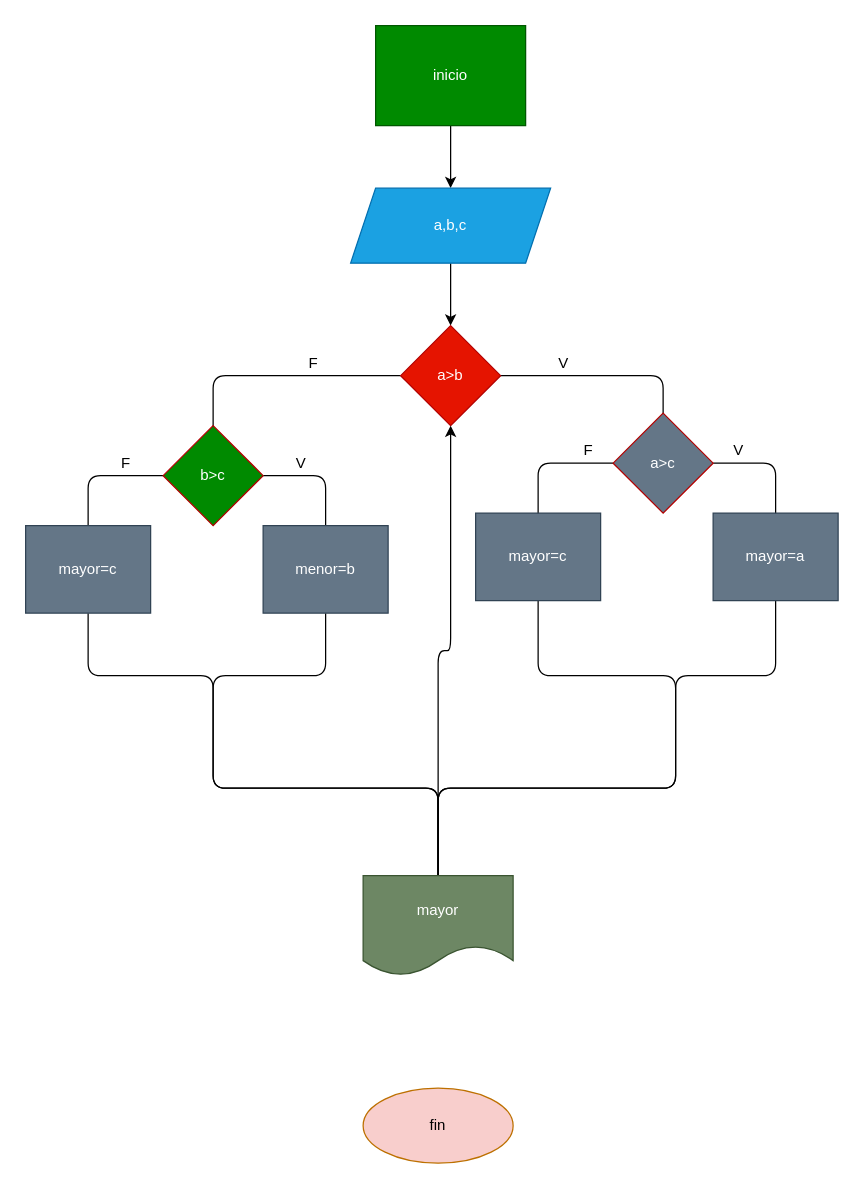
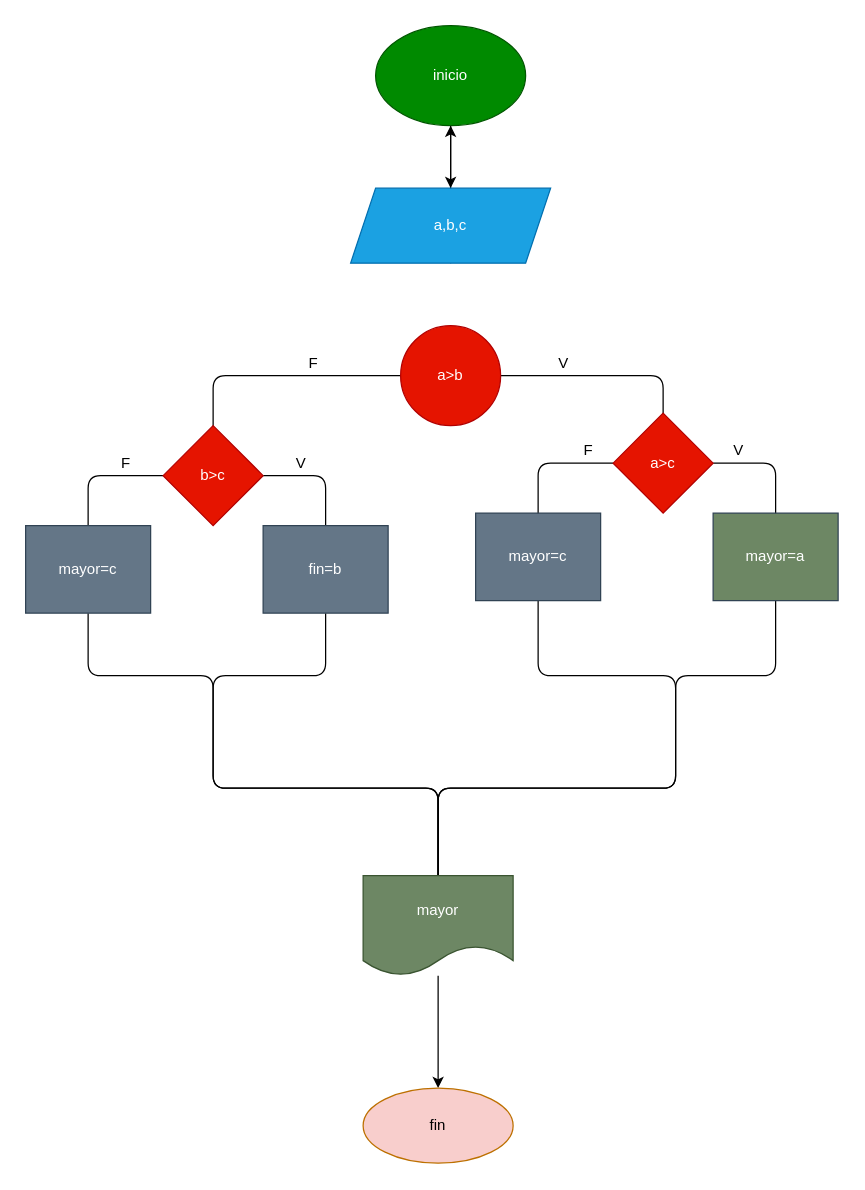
(451, 76) -> (451, 76)
(451, 290) -> (451, 263)
(451, 376) -> (451, 376)
(663, 463) -> (663, 463)
(213, 476) -> (213, 476)
(776, 557) -> (776, 557)
(326, 569) -> (326, 569)
(451, 614) -> (438, 1028)
